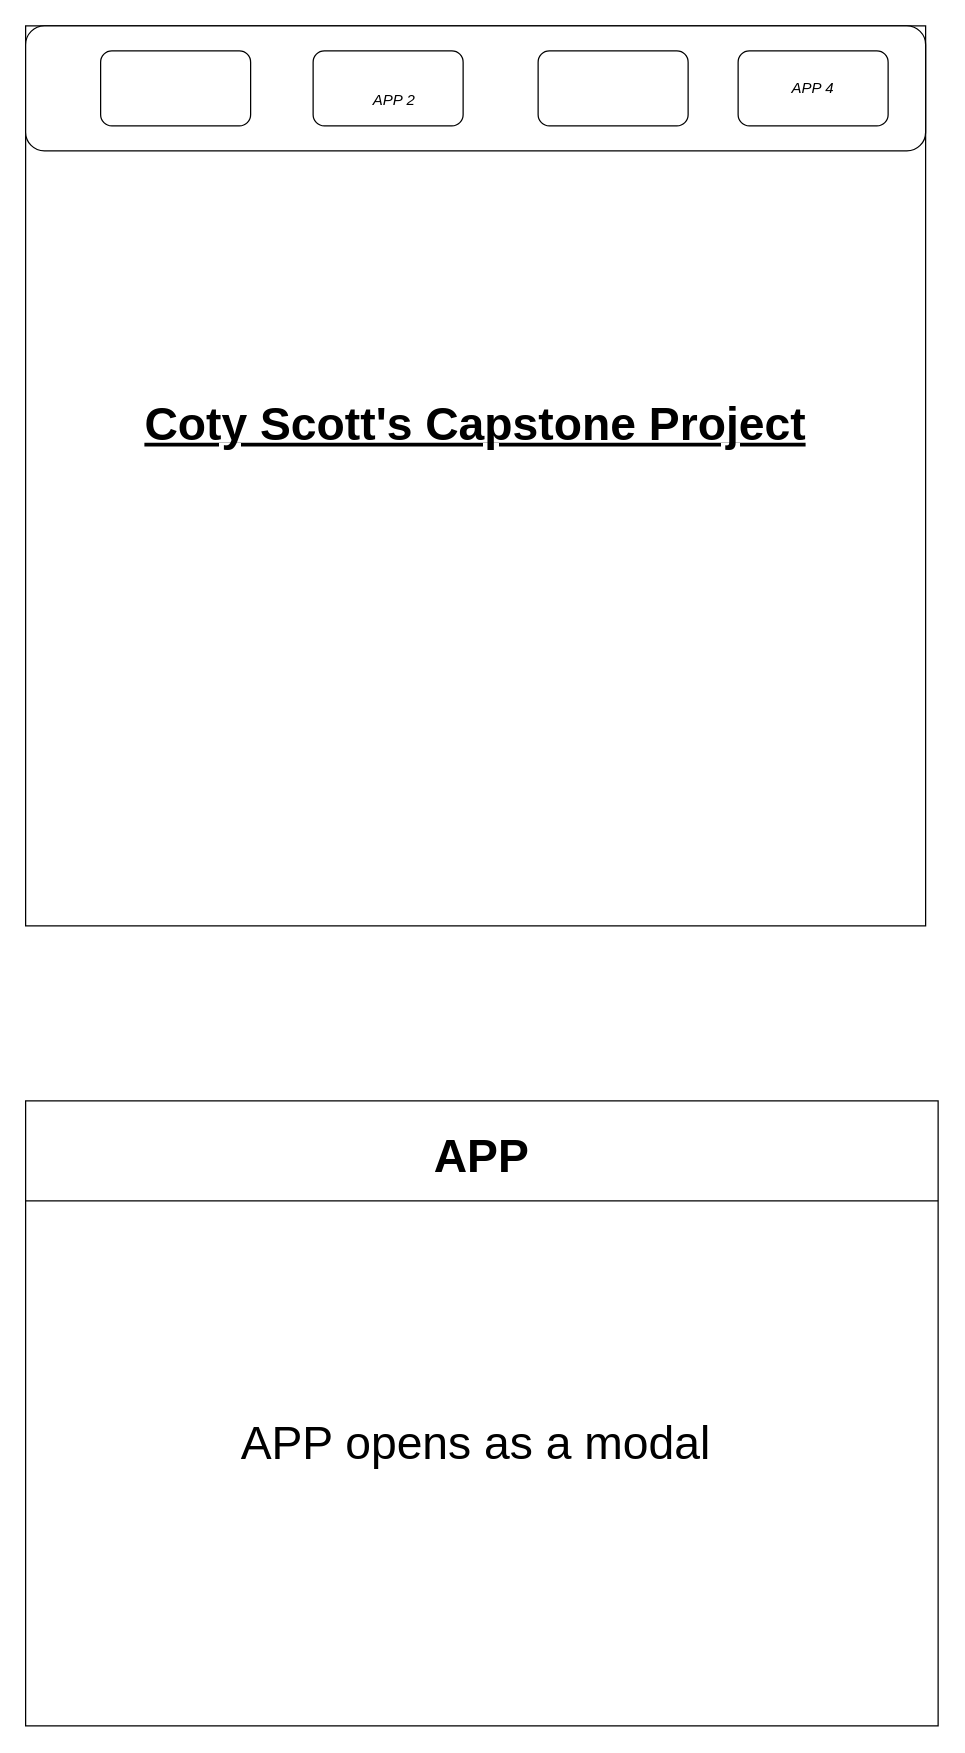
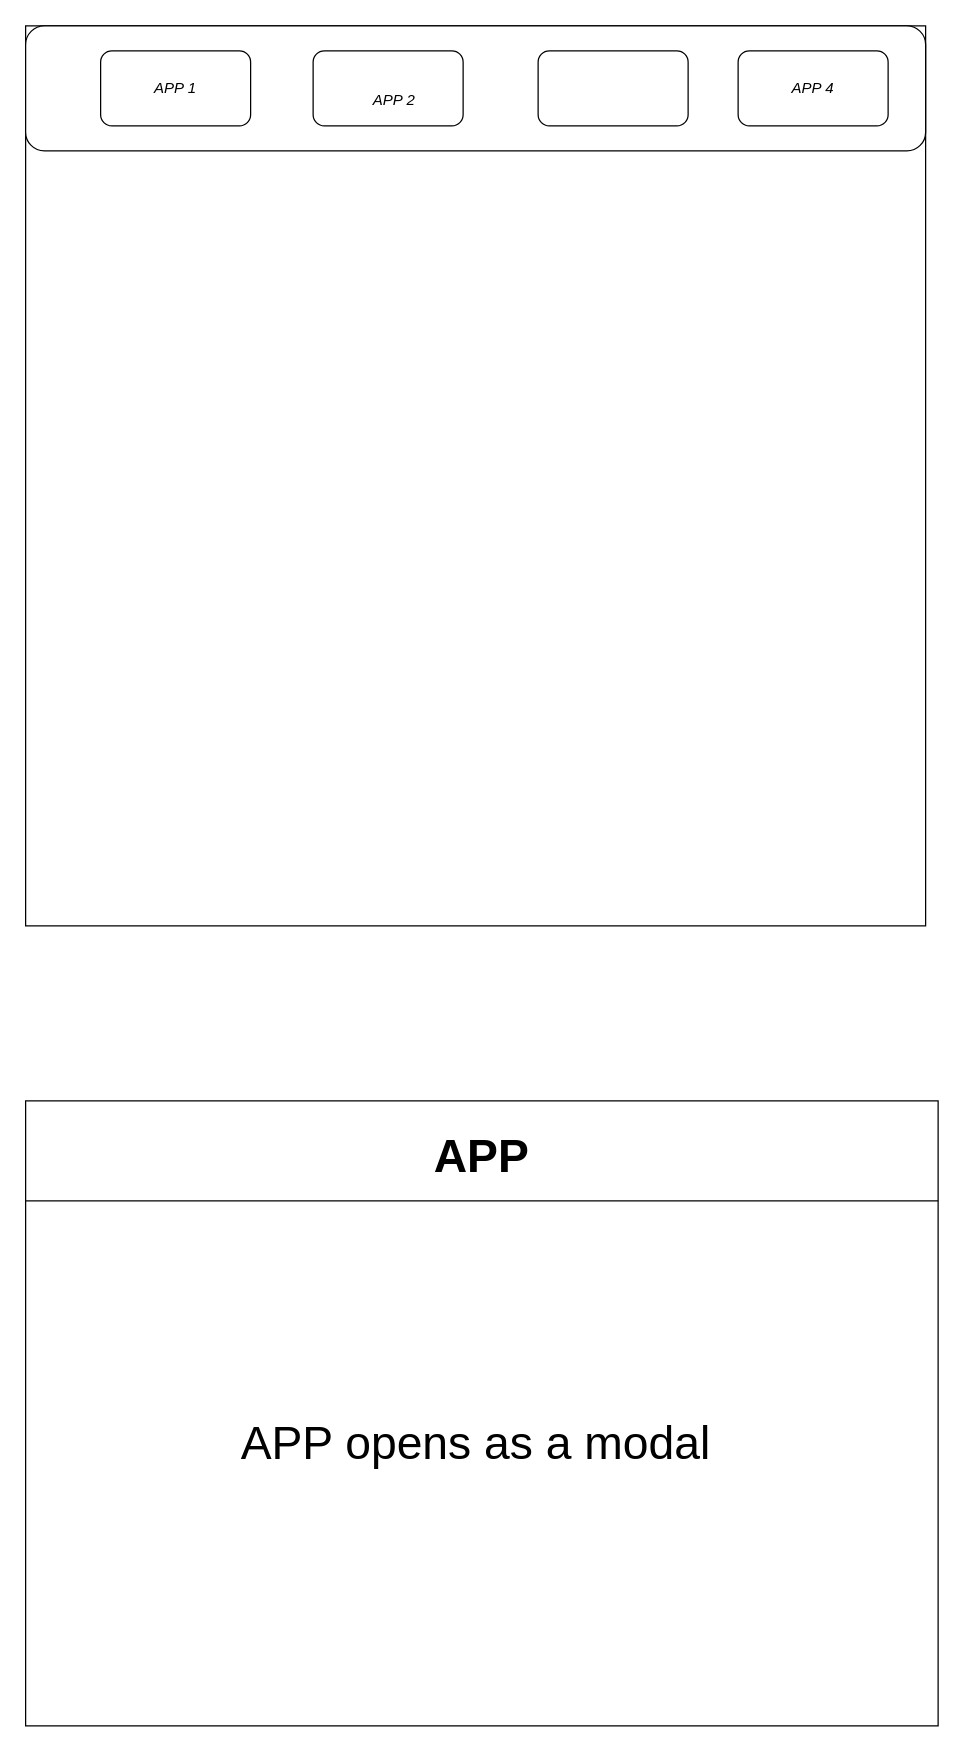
none -> (176, 88)
(476, 426) -> none
